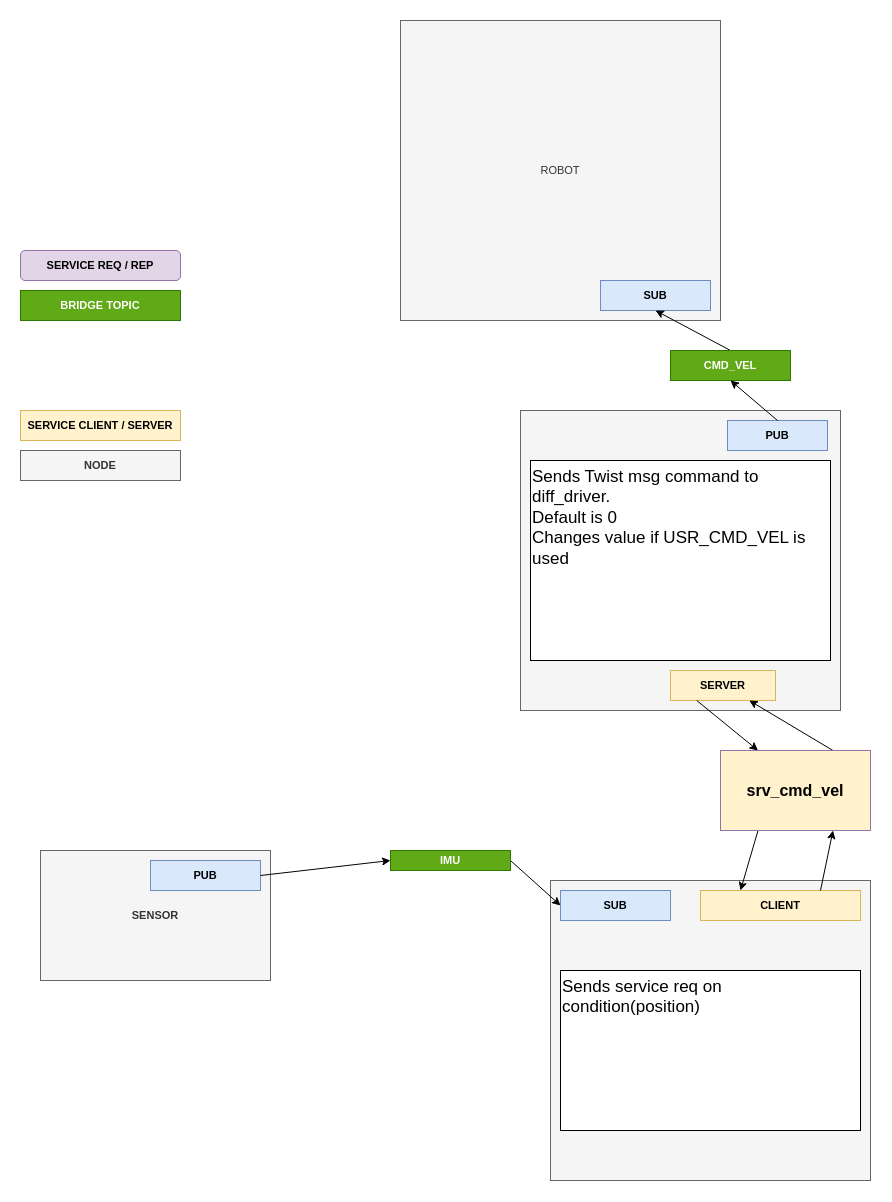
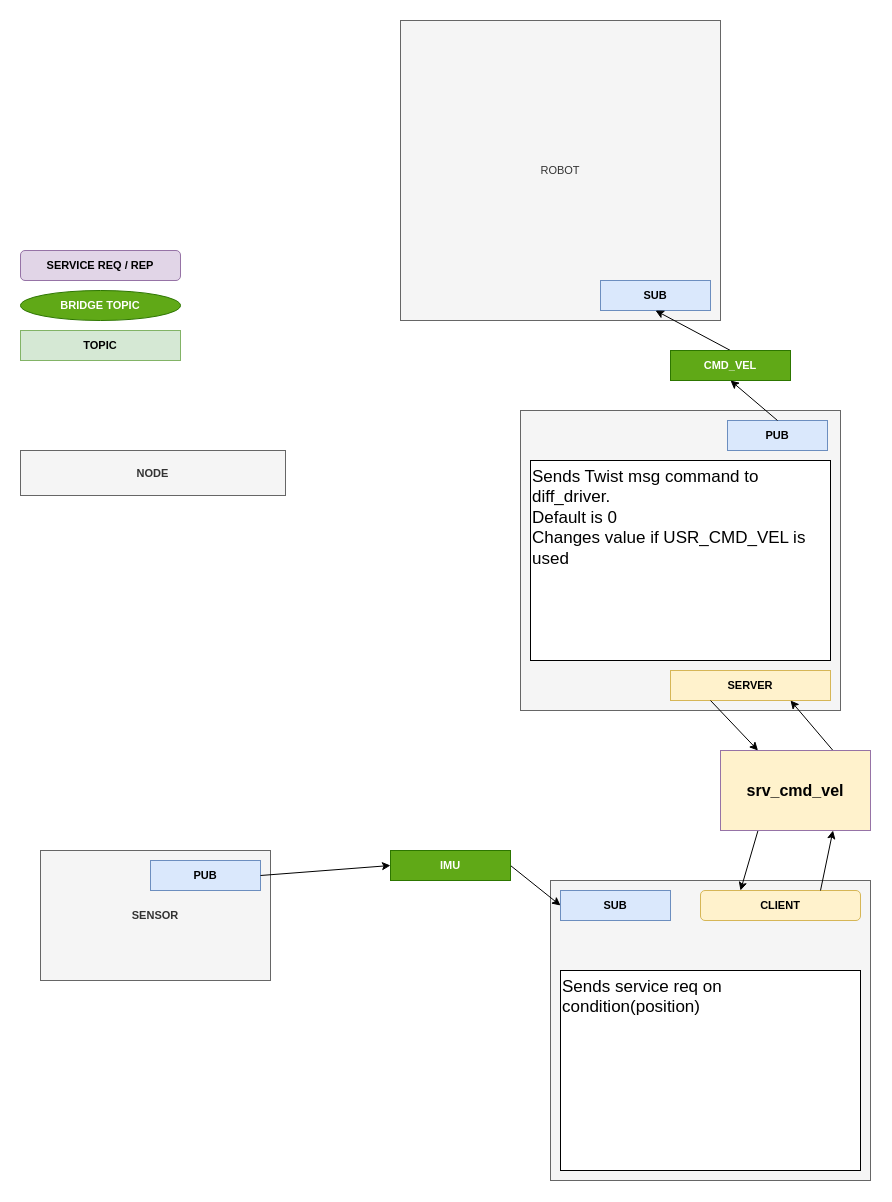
(101, 306) -> (101, 306)
none -> (101, 346)
(101, 426) -> none
(101, 466) -> (153, 473)
(723, 686) -> (751, 686)
(451, 861) -> (451, 866)
(781, 906) -> (781, 906)
(711, 1051) -> (711, 1071)
